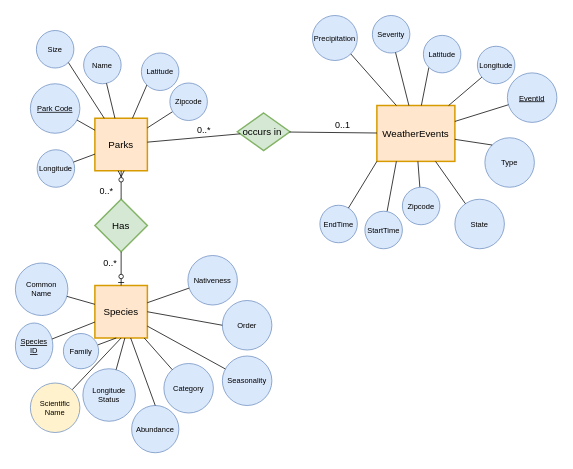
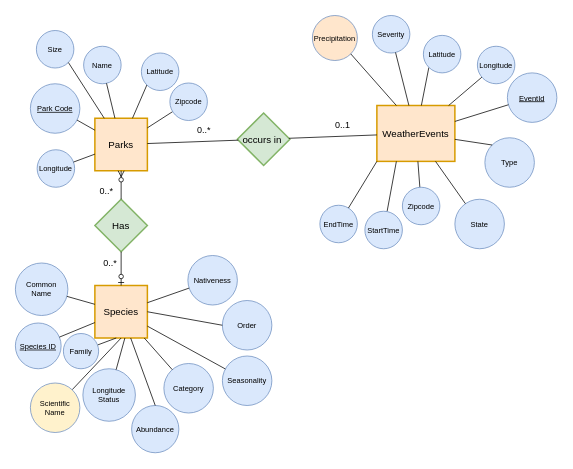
(335, 38) -> (335, 38)
(264, 132) -> (264, 139)
(34, 346) -> (38, 346)
